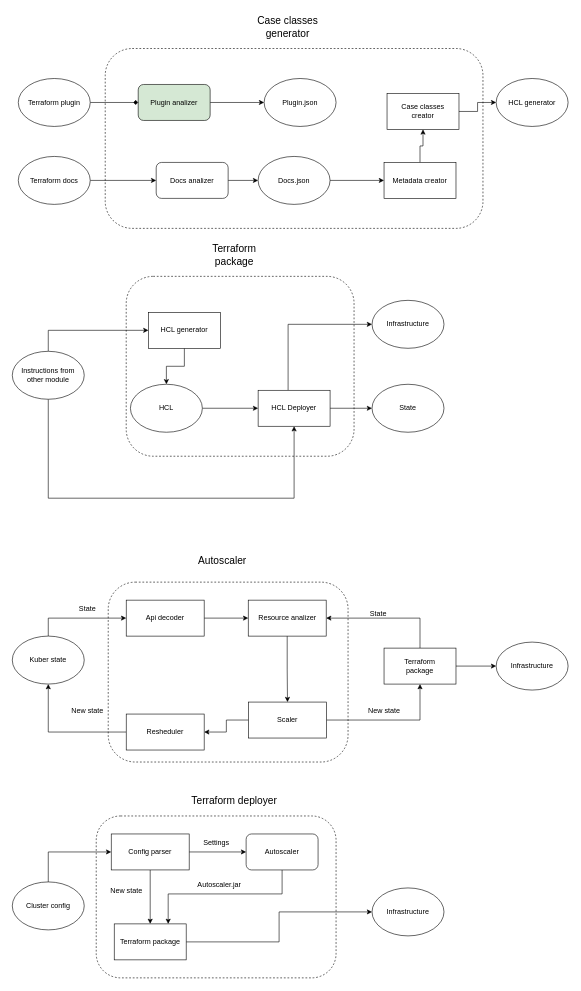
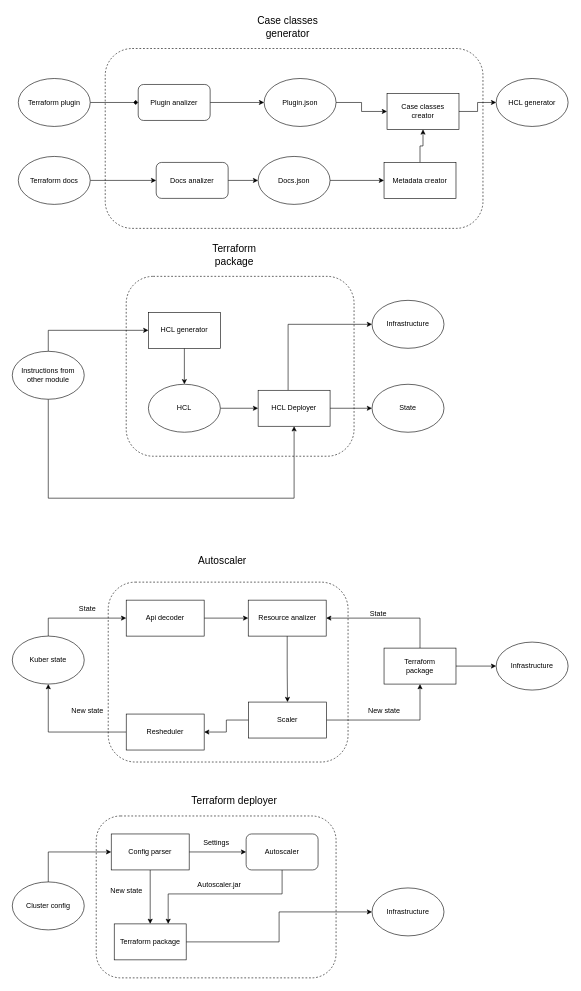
(174, 102) -> (174, 102)
none -> (362, 104)
(167, 408) -> (185, 408)
